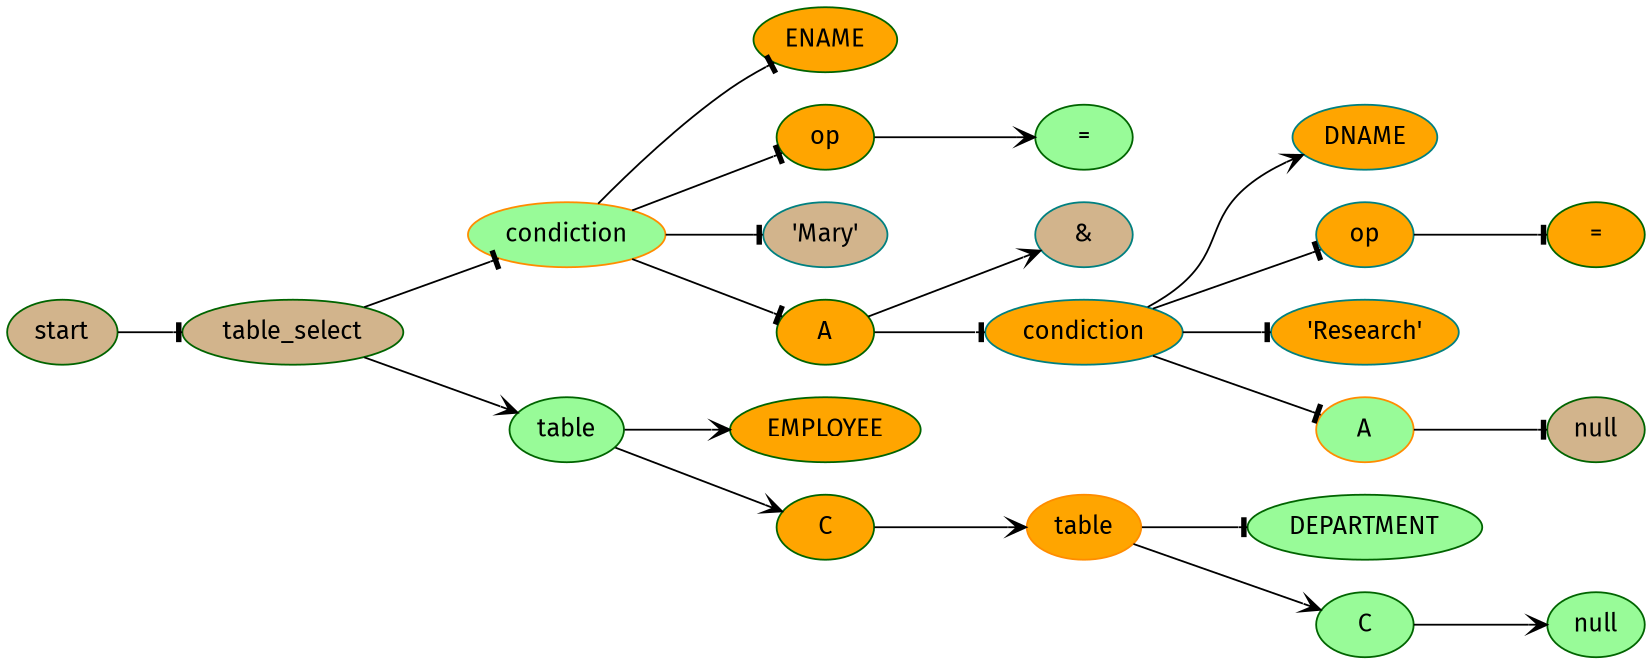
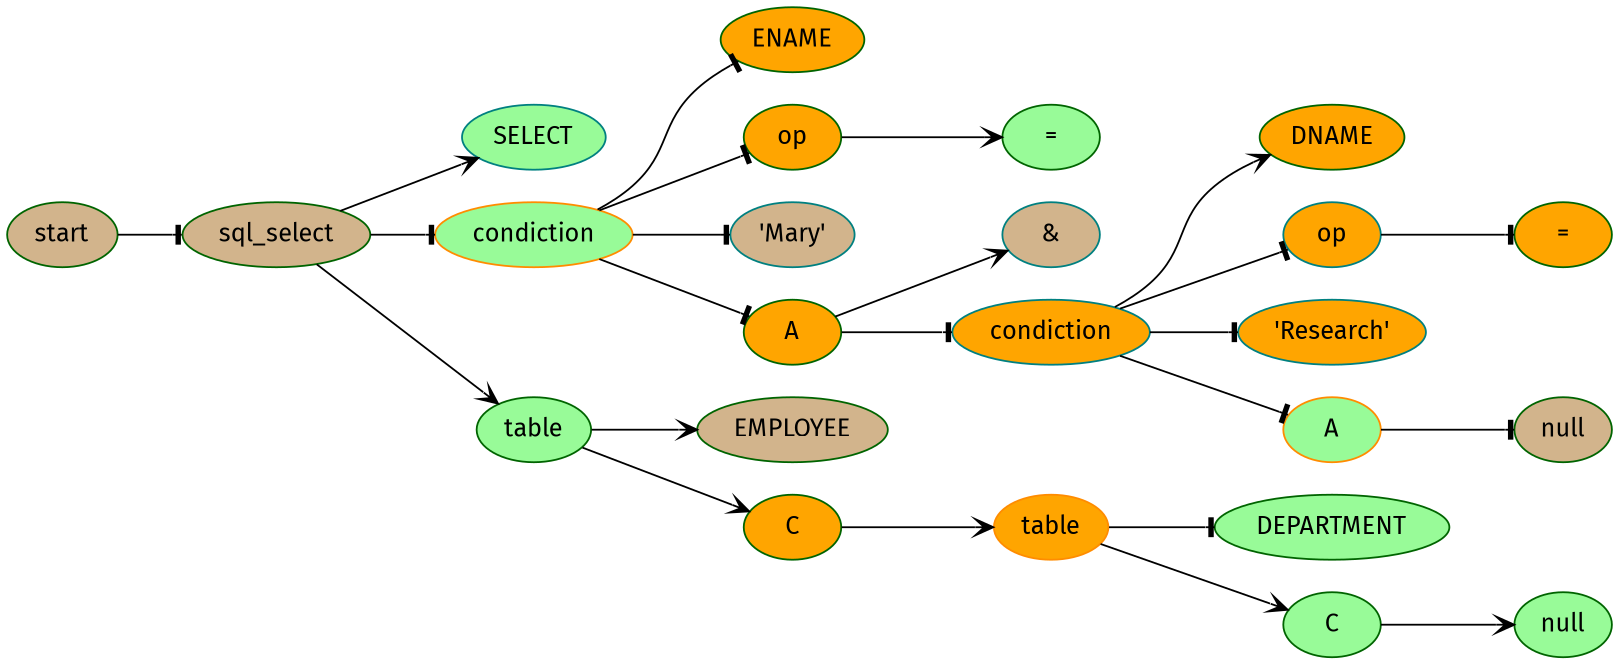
none -> (534, 137)
(1365, 137) -> (1332, 137)
(293, 332) -> (276, 235)
(825, 430) -> (792, 430)
